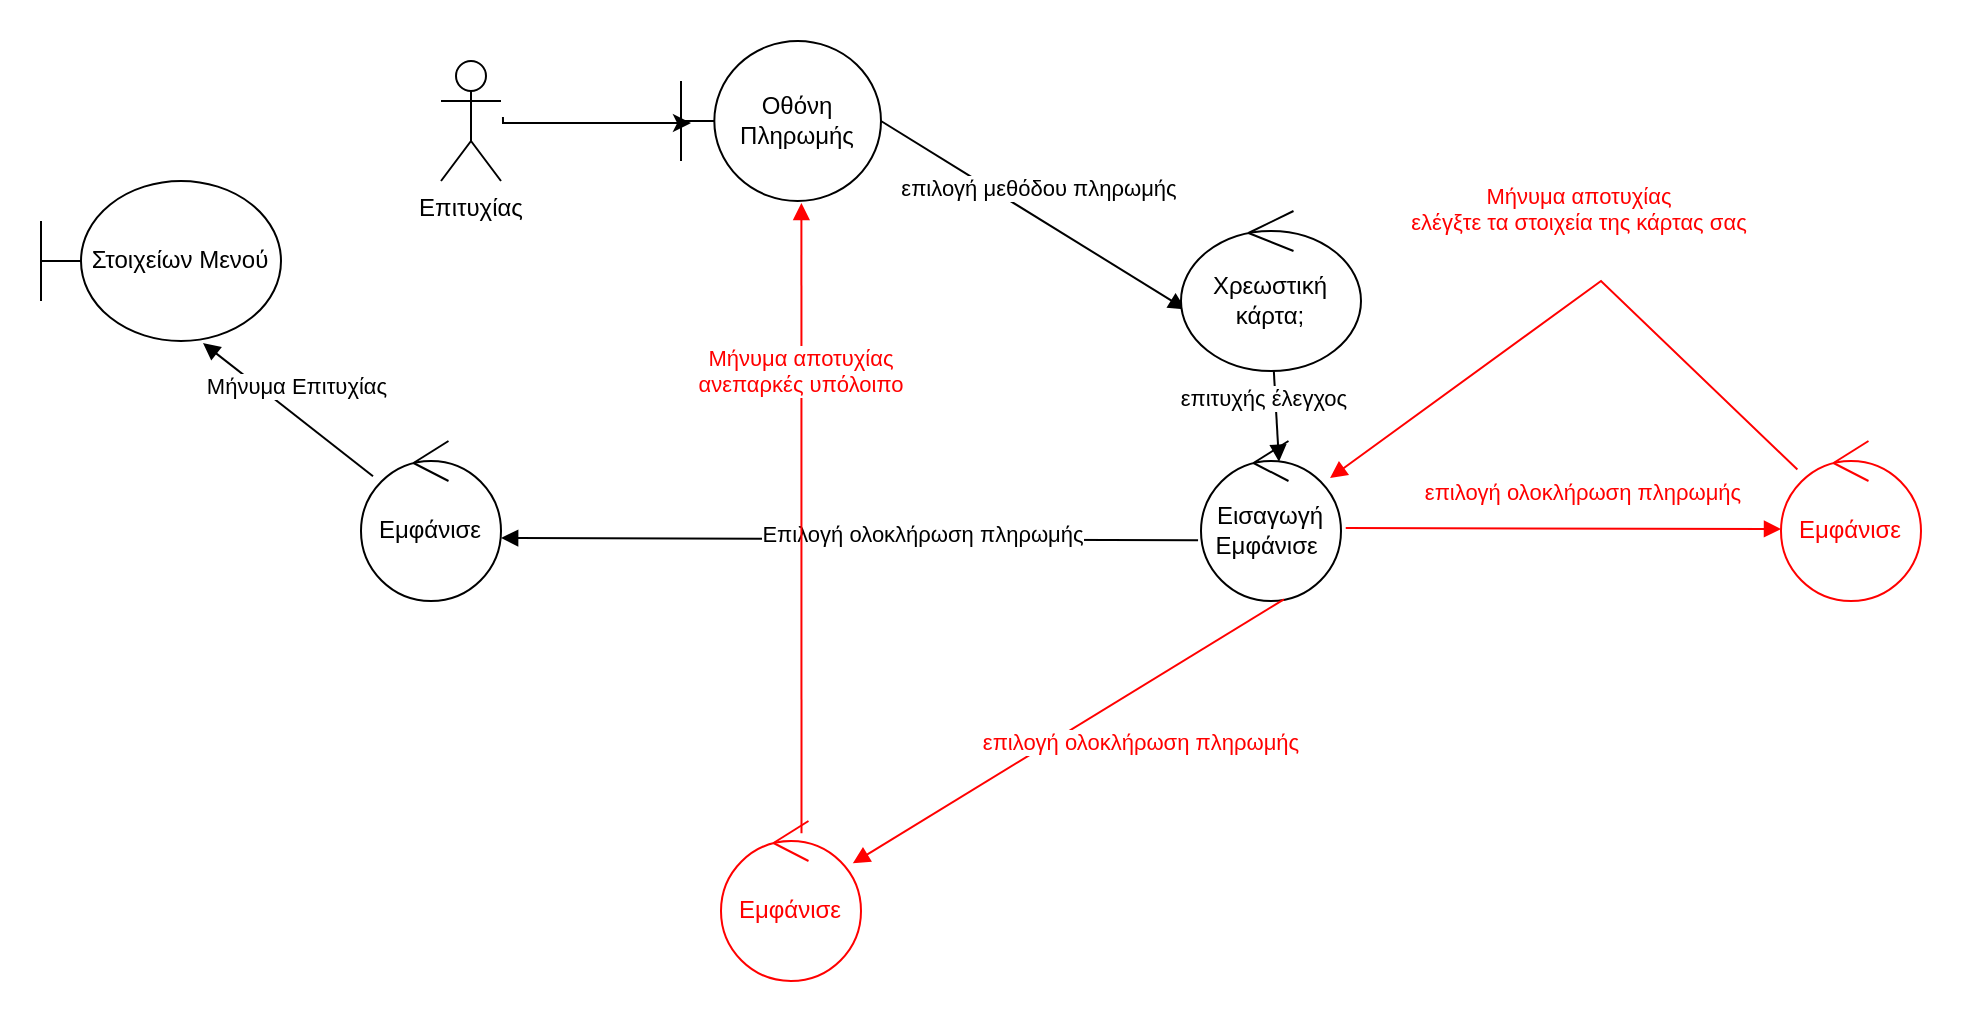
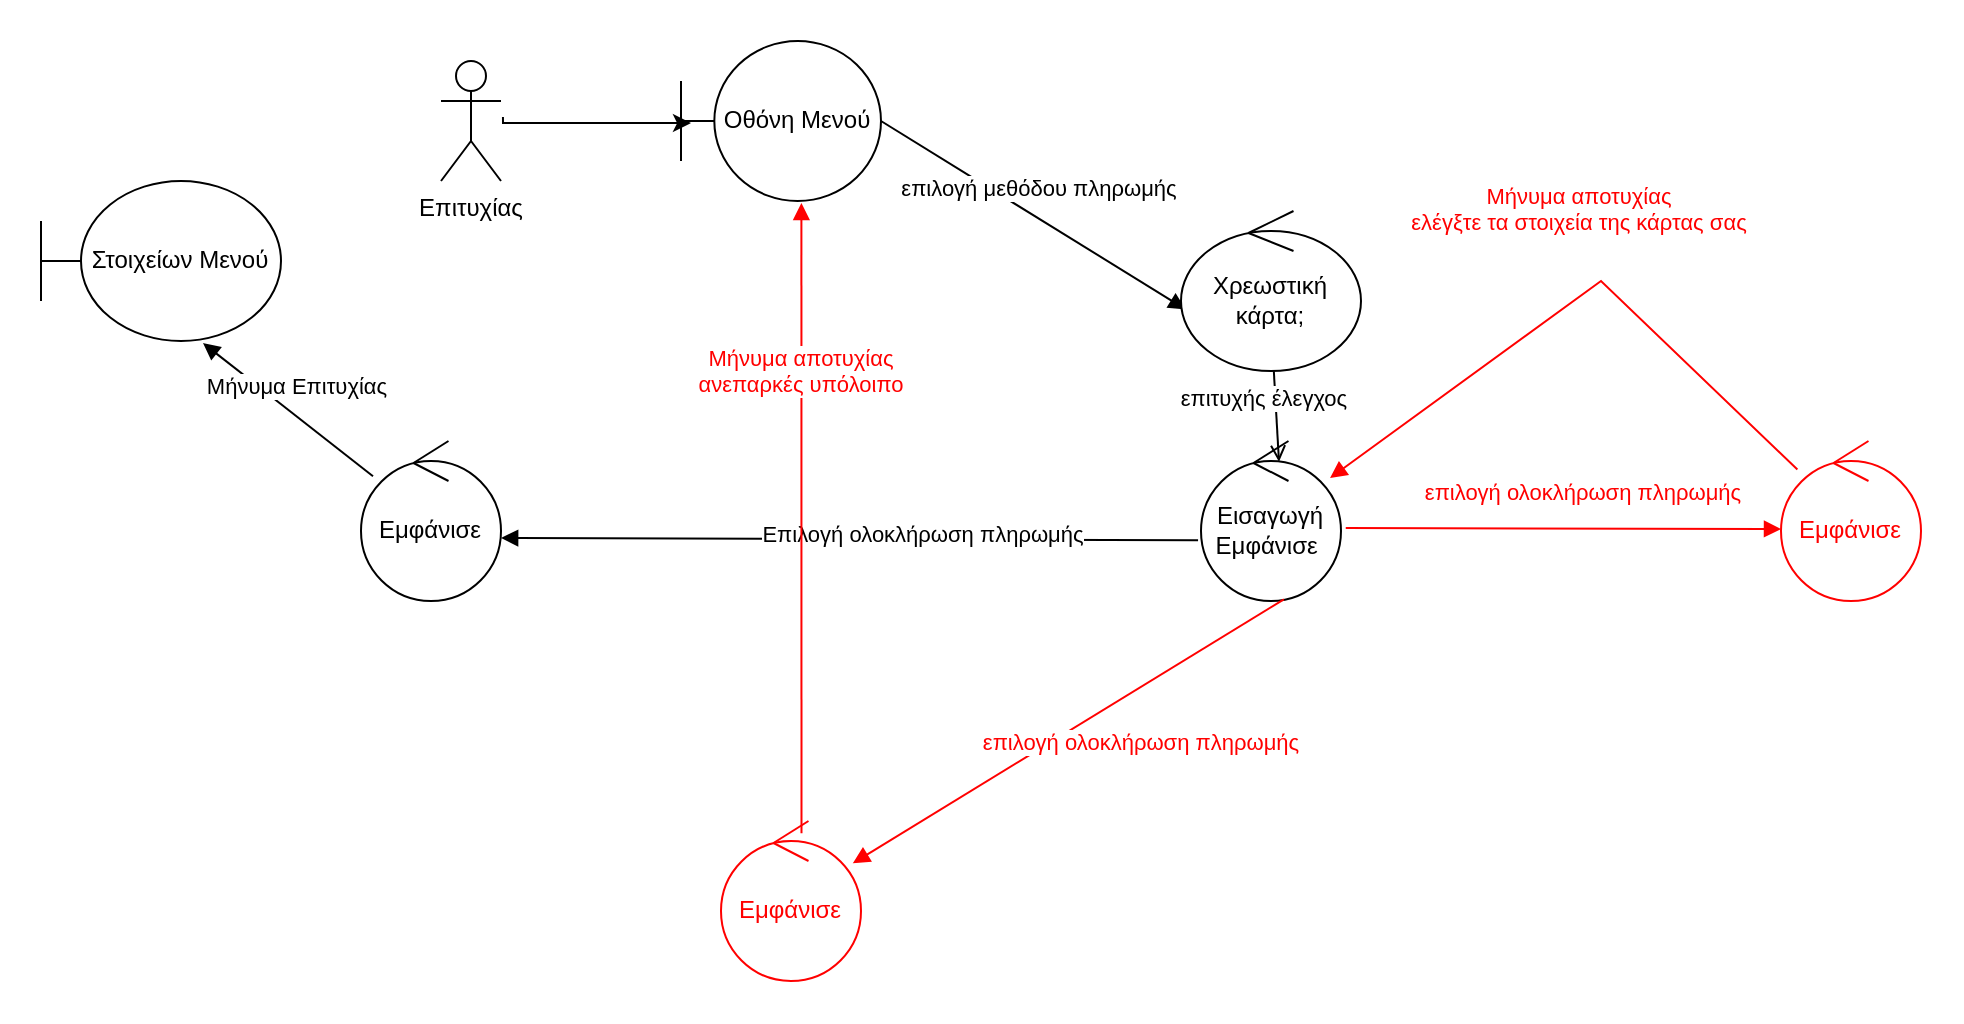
(798, 121) -> (798, 121)
(1278, 442) -> (1278, 453)
